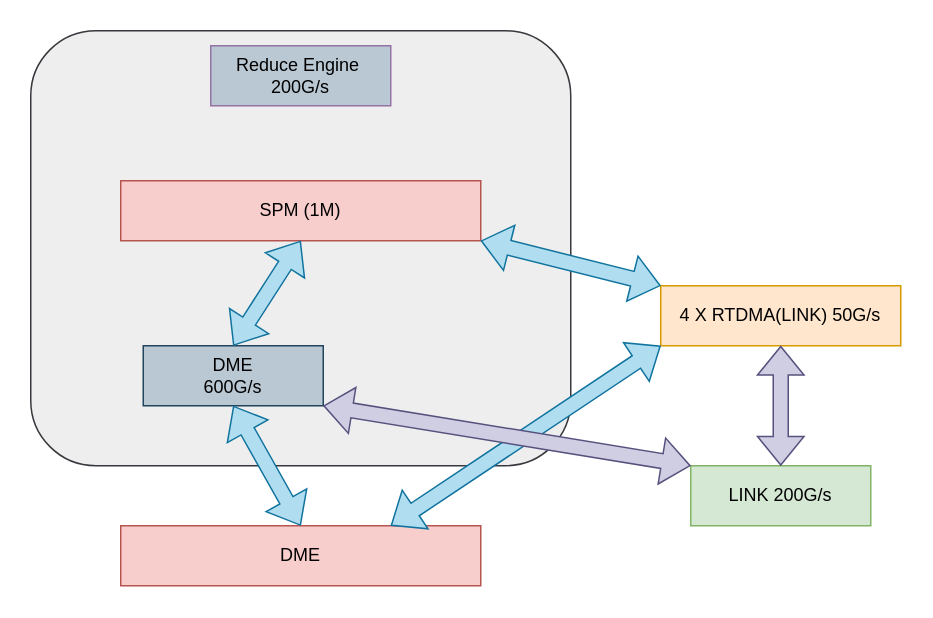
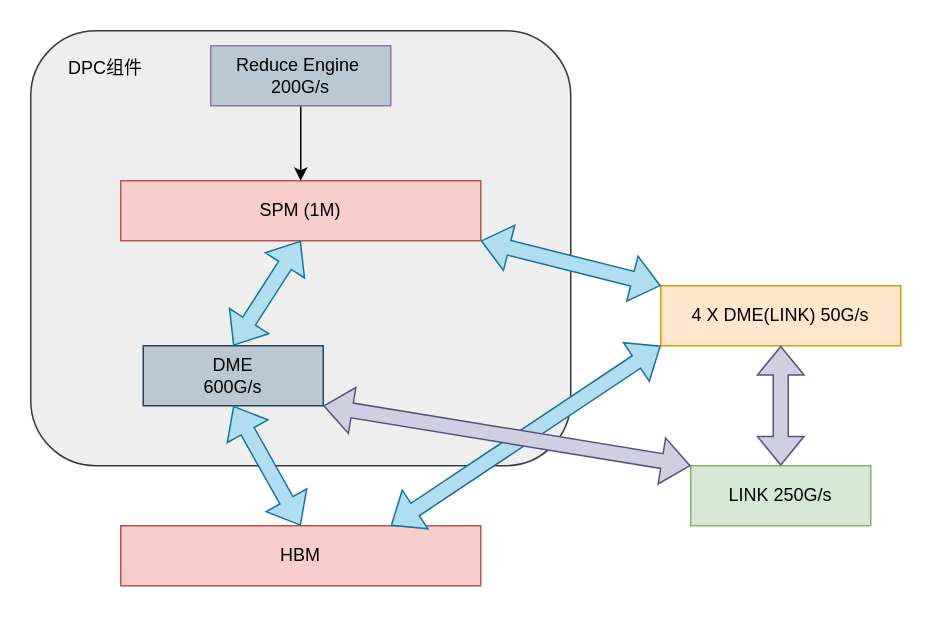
none -> (106, 68)
none -> (301, 138)
(781, 316) -> (781, 316)
(781, 496) -> (781, 496)
(301, 556) -> (301, 556)
